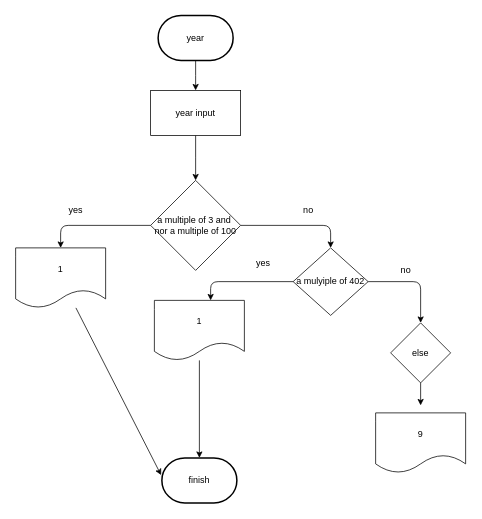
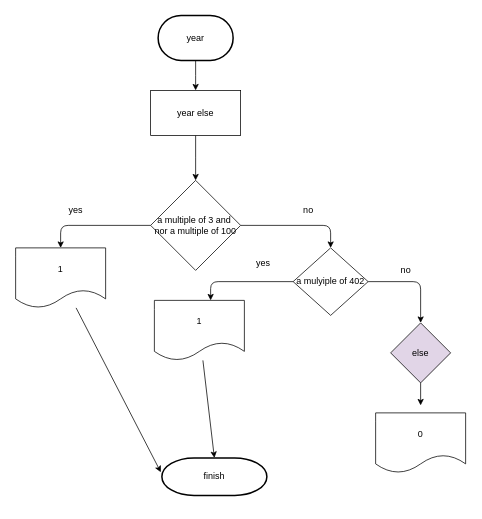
(195, 113) -> (195, 113)
(420, 353) -> (420, 353)
(420, 434) -> (420, 434)
(199, 480) -> (214, 477)
